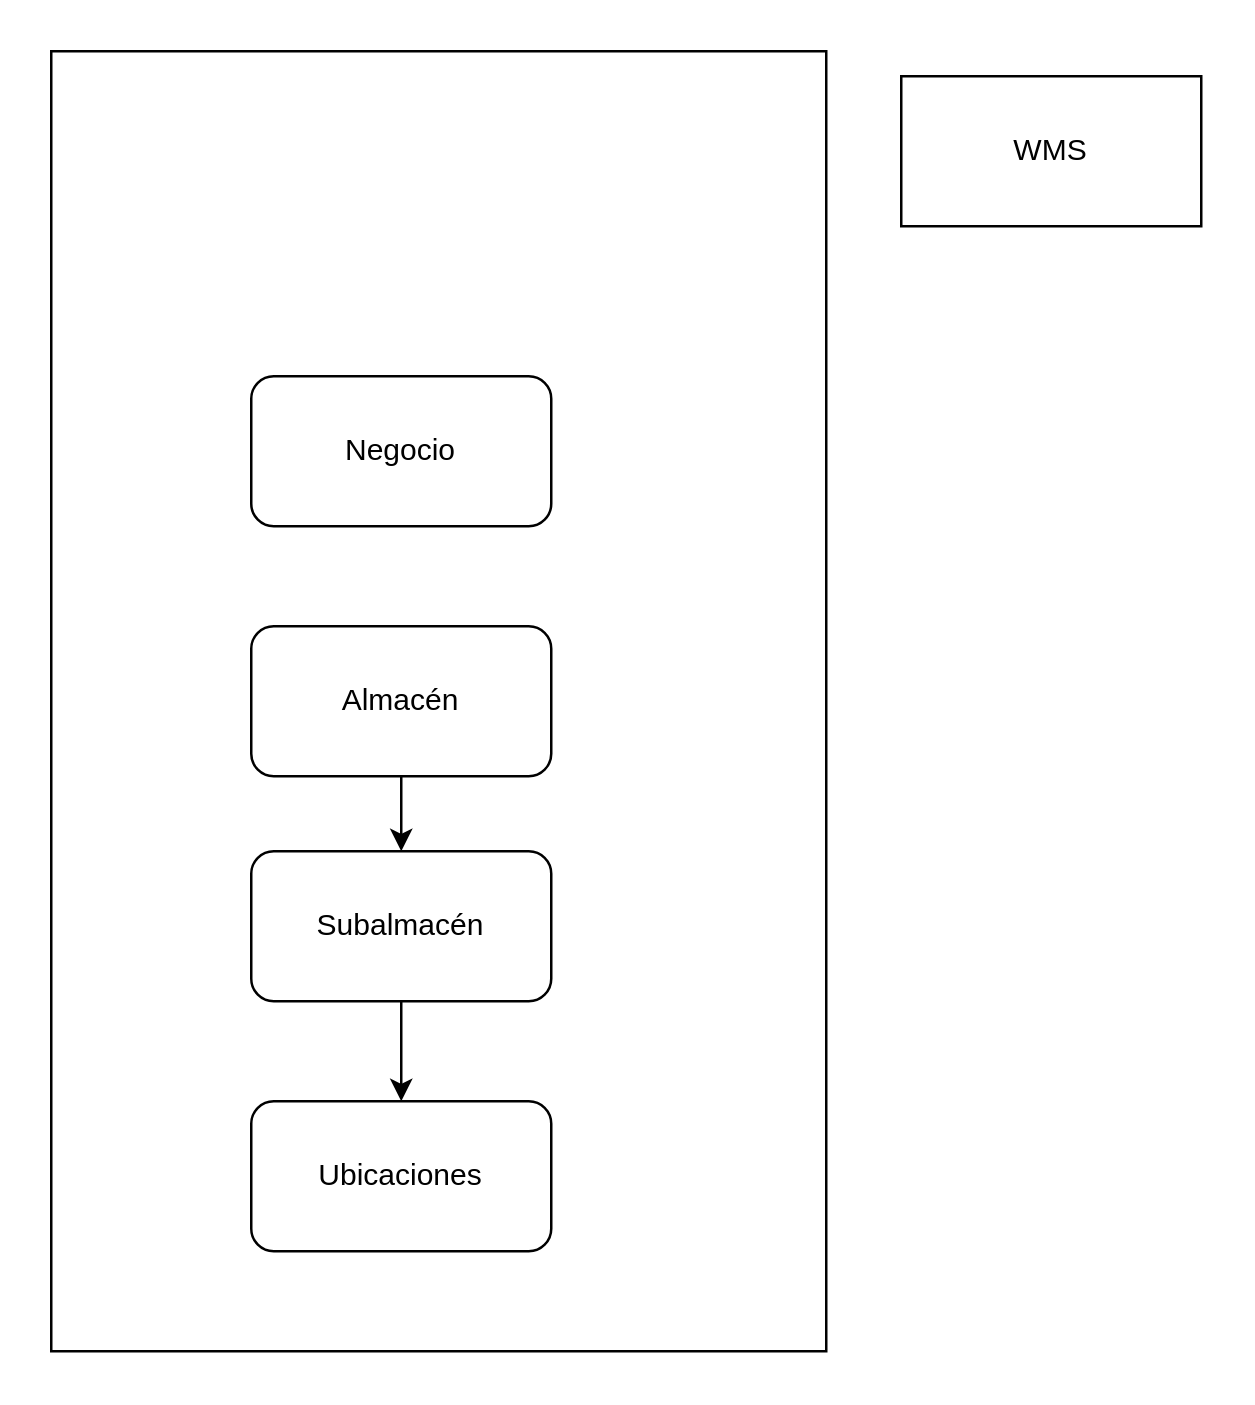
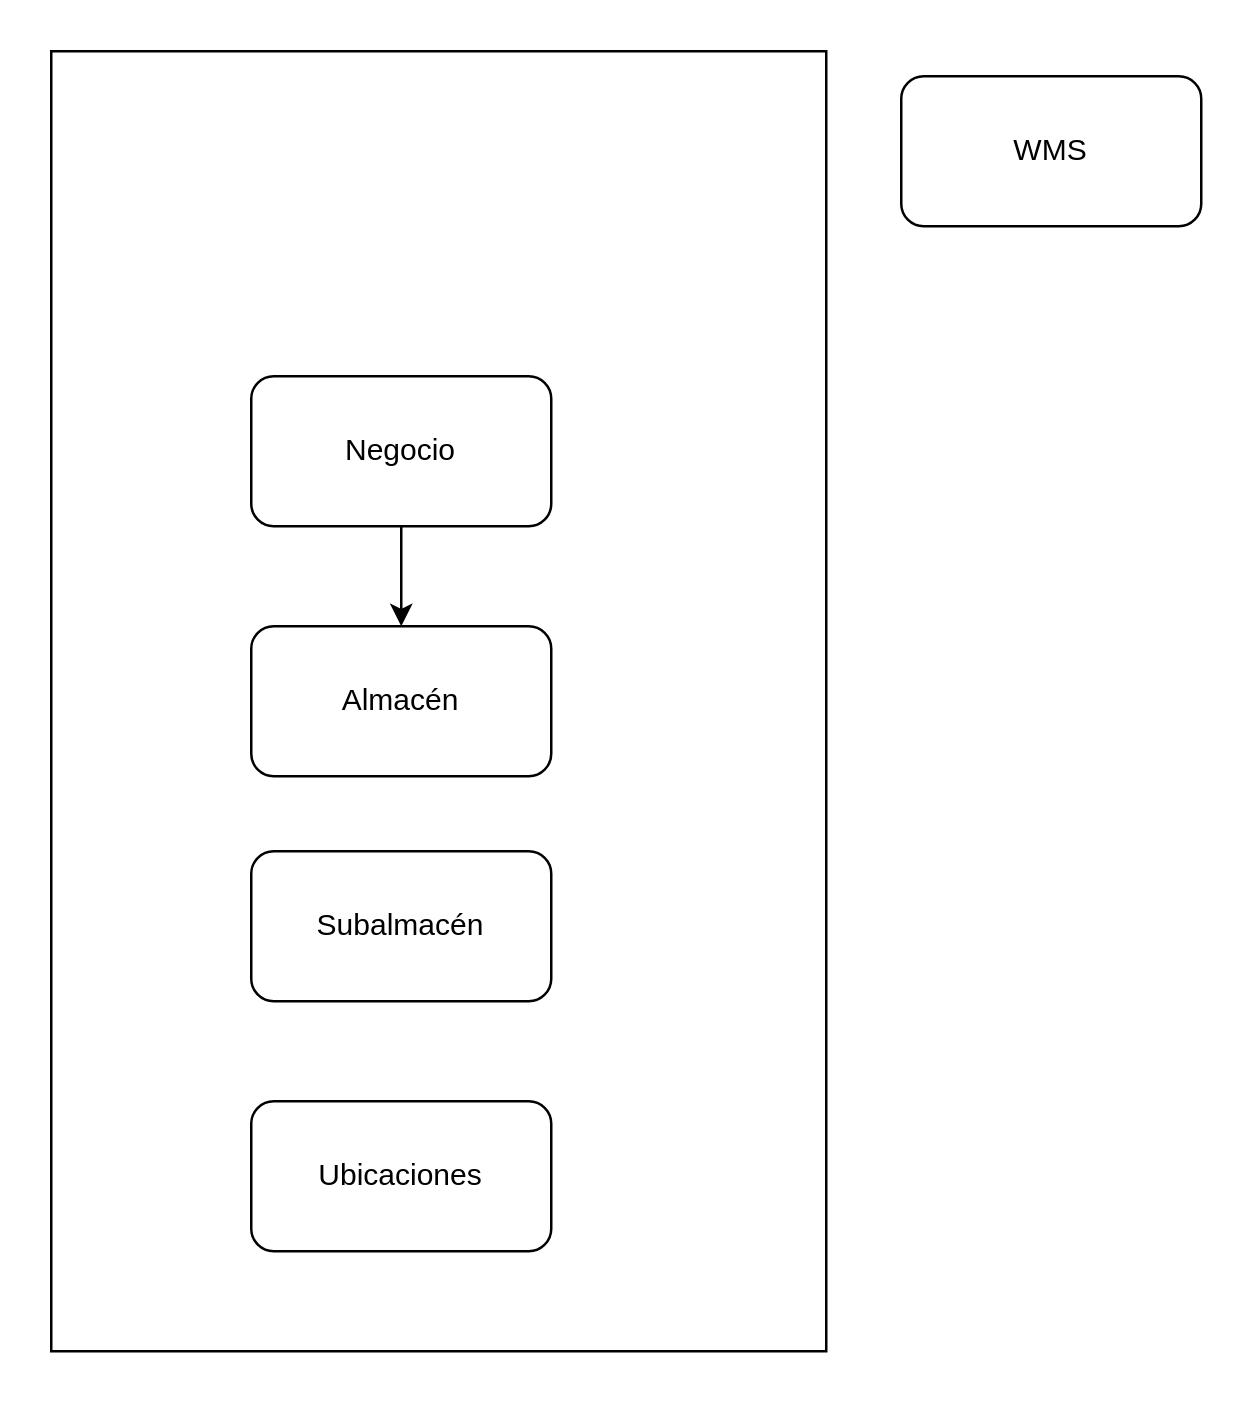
(1051, 151) -> (1051, 151)
none -> (401, 568)
(401, 822) -> none
(401, 1043) -> none
